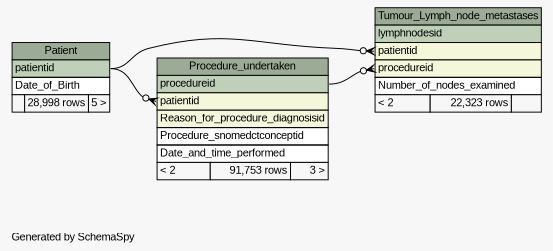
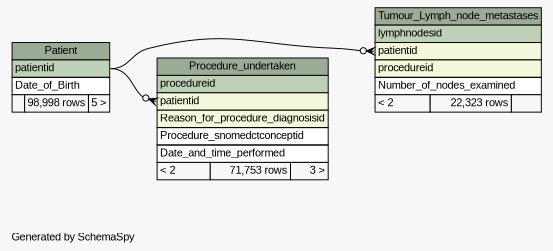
(345, 80) -> none
(57, 103) -> (57, 103)
(259, 171) -> (259, 171)
